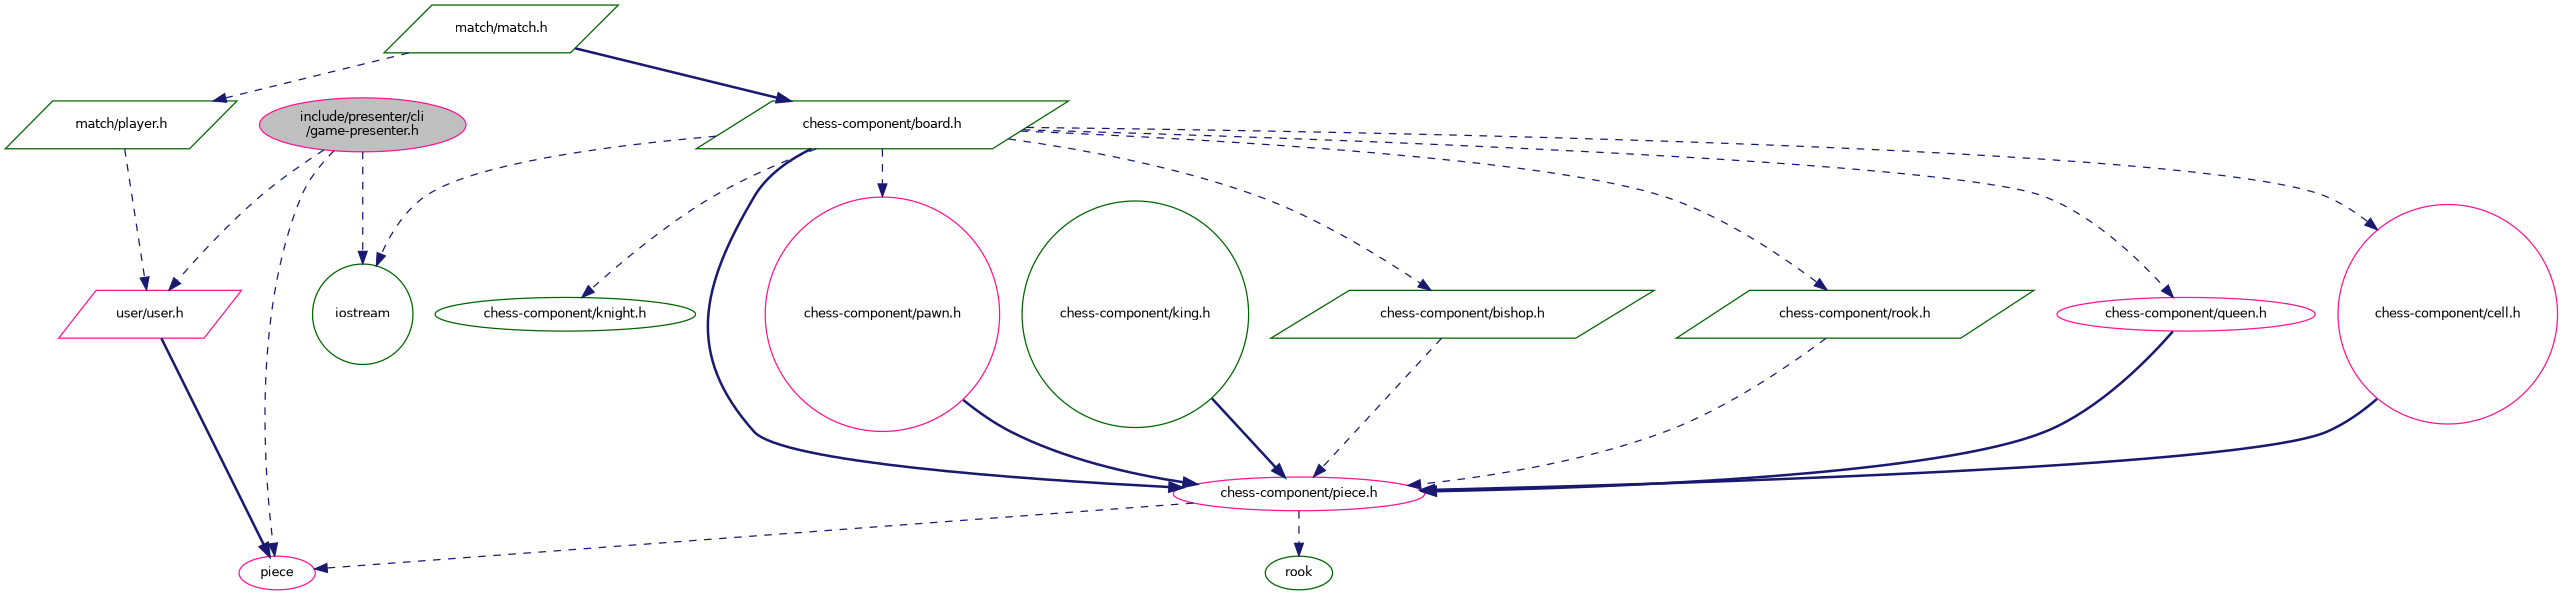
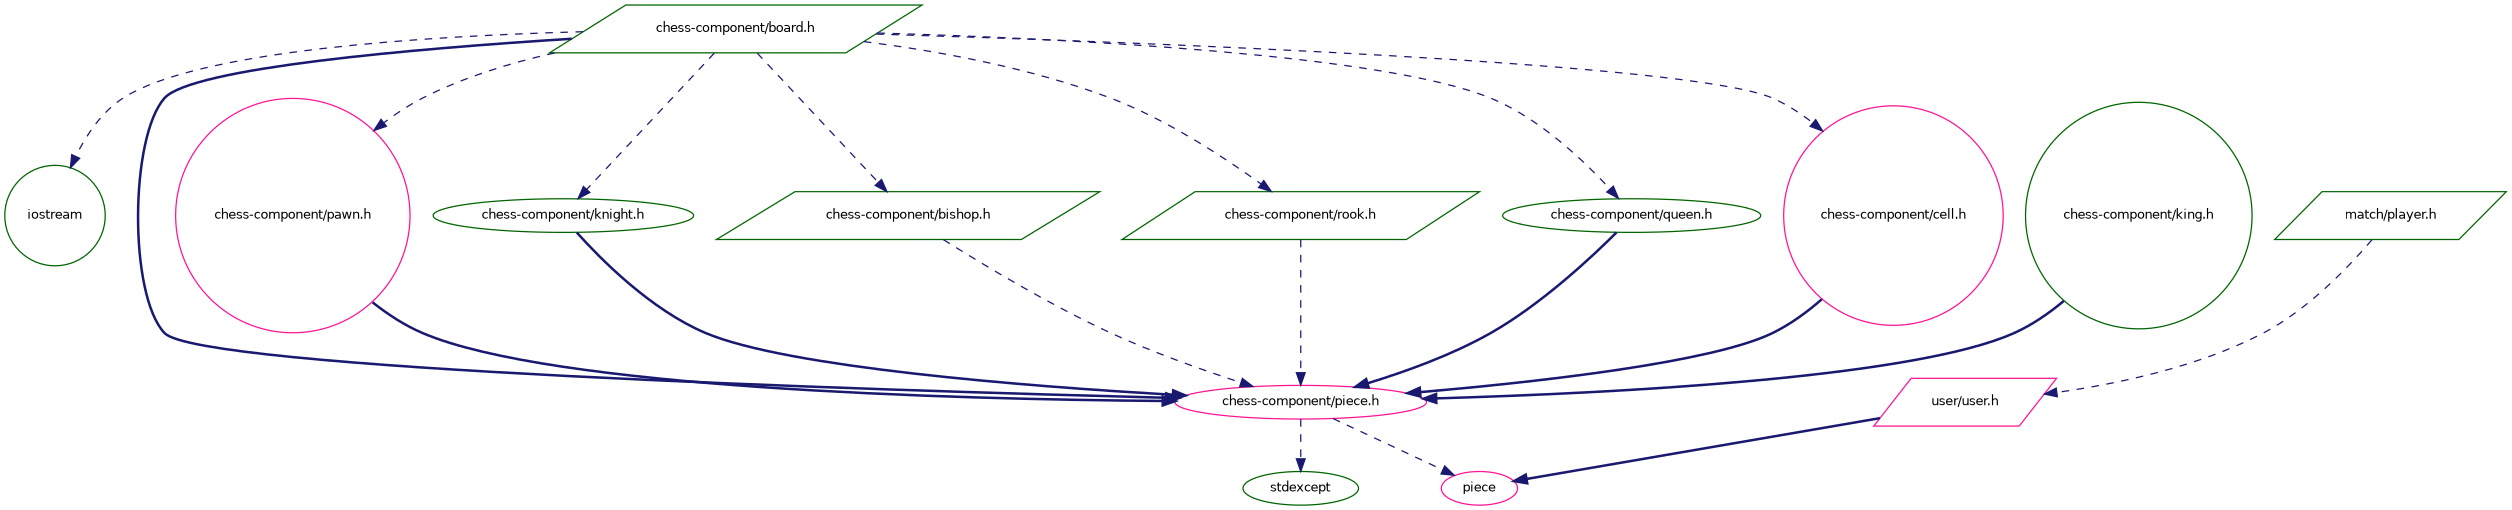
(501, 29) -> none
(363, 125) -> none
(2186, 314) -> (1632, 216)
none -> (856, 366)
(1299, 573) -> (1301, 488)
